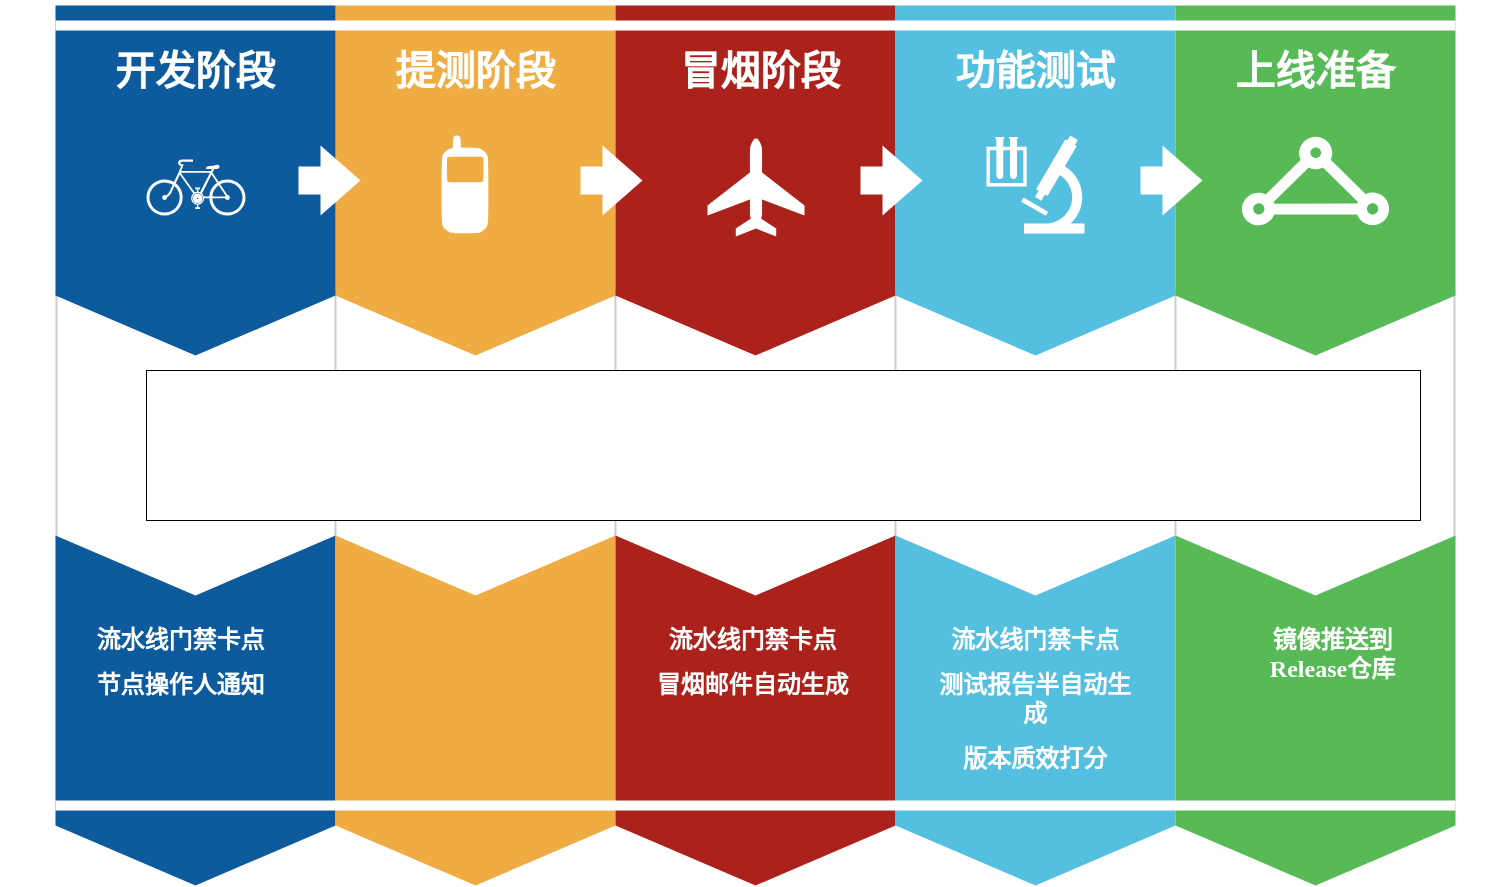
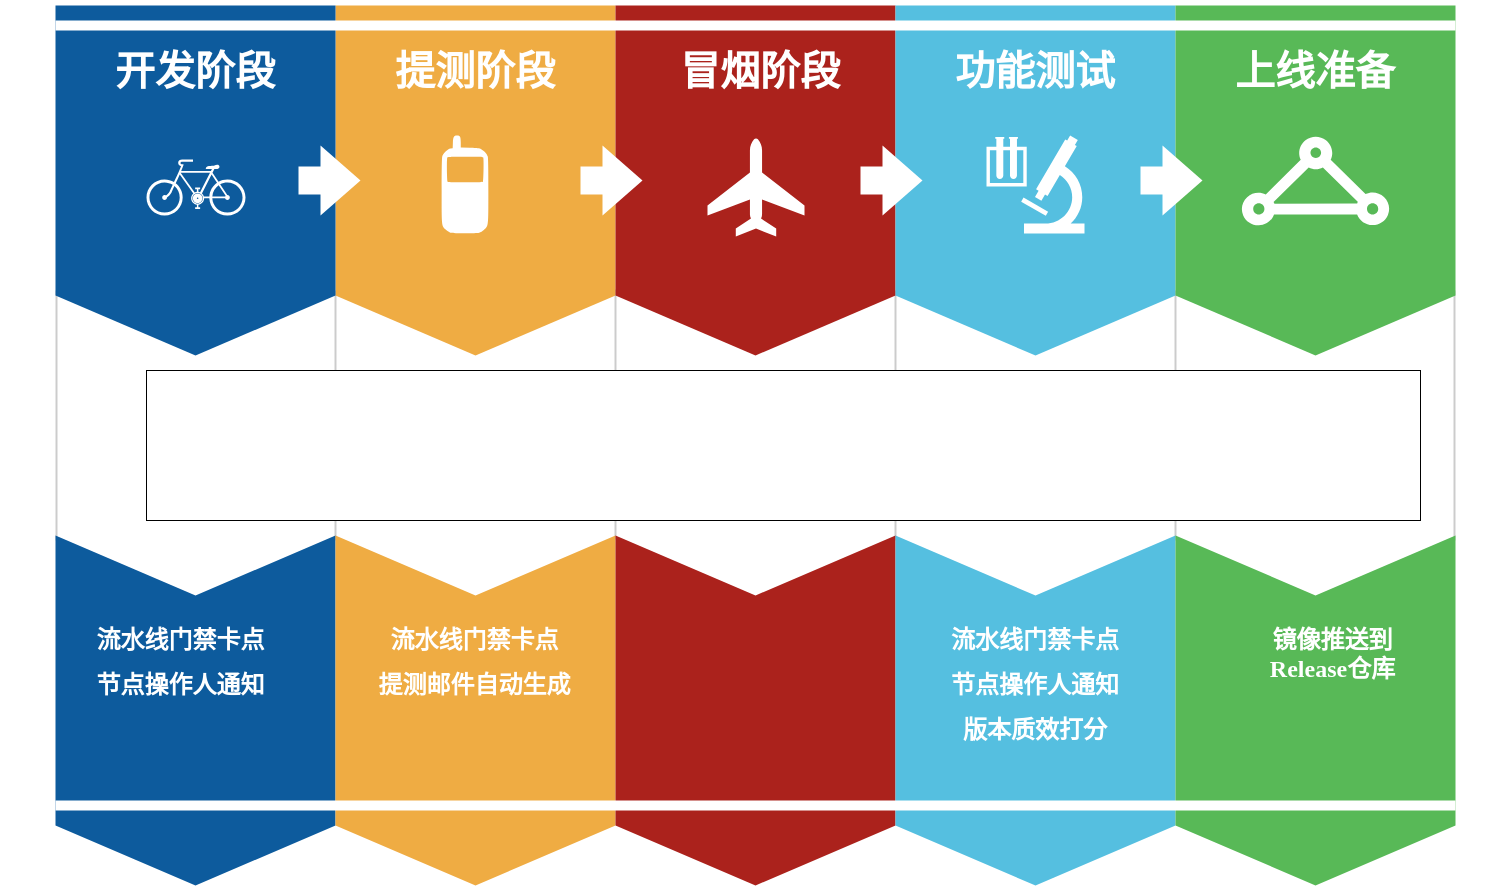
(1036, 632) -> (1036, 632)
none -> (475, 693)
(753, 693) -> none
